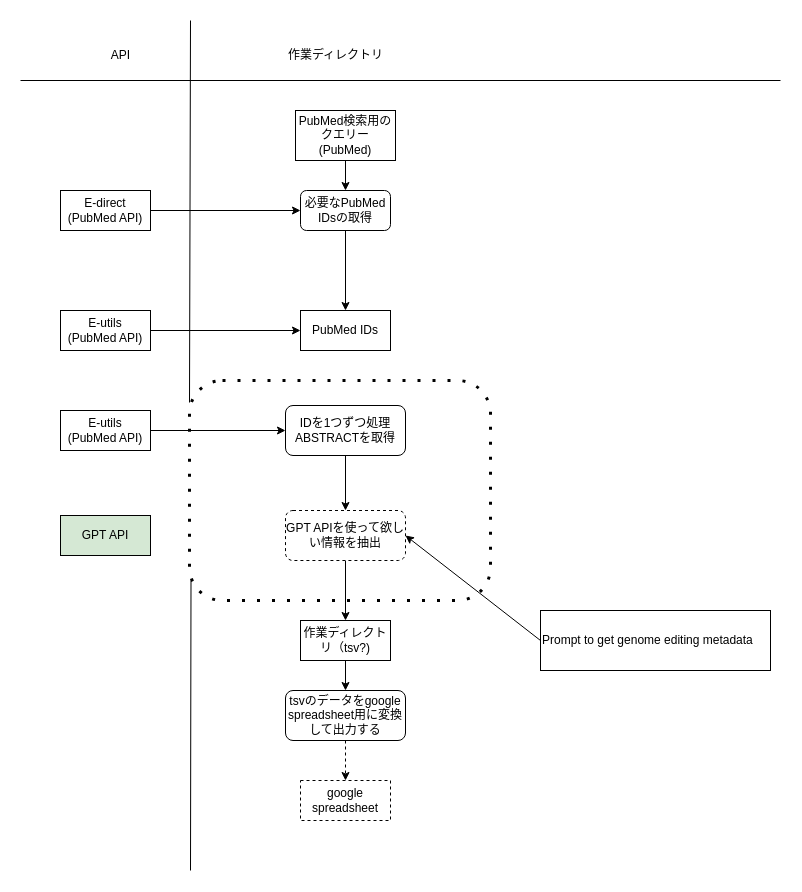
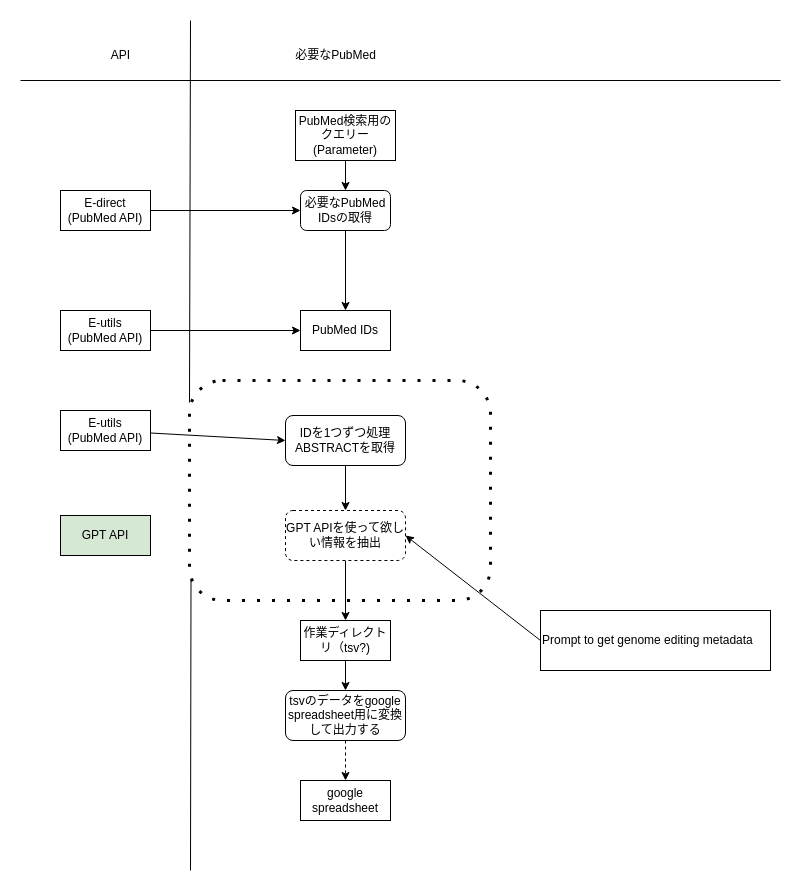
(336, 56) -> (336, 56)
(346, 136) -> (346, 136)
(346, 431) -> (346, 441)
(346, 801) -> (346, 801)
